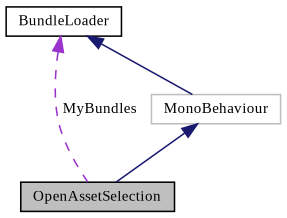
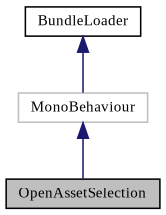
(58, 120) -> none
